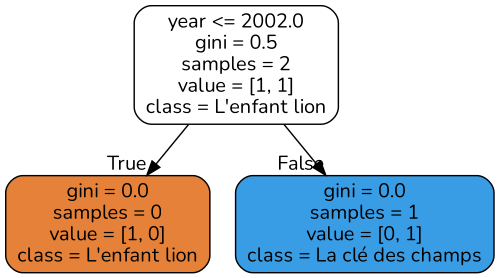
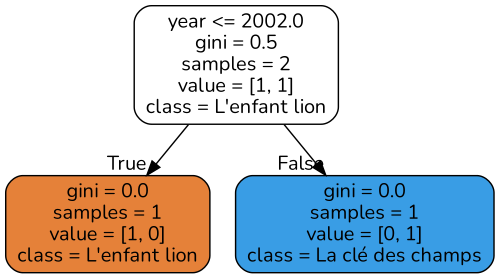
(108, 224) -> (108, 224)
